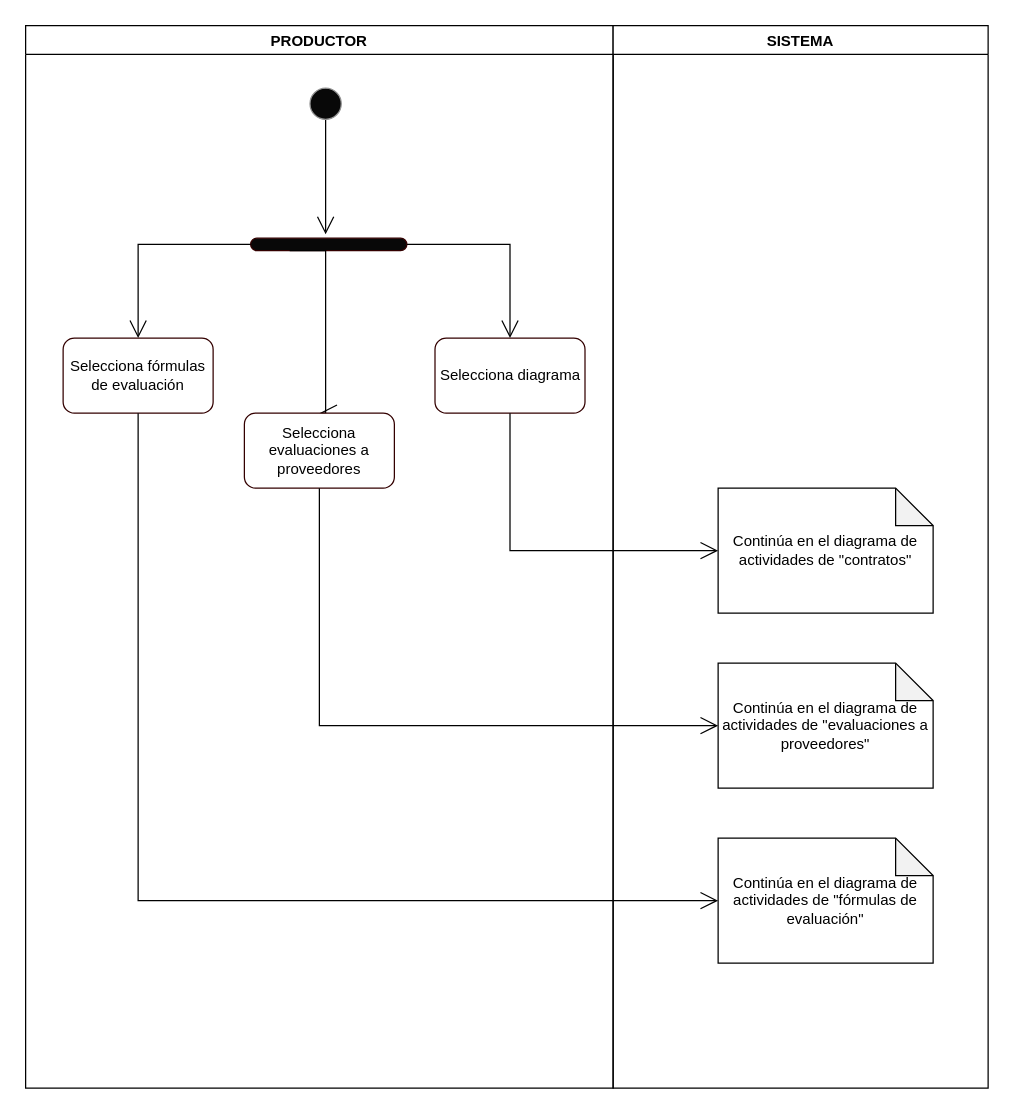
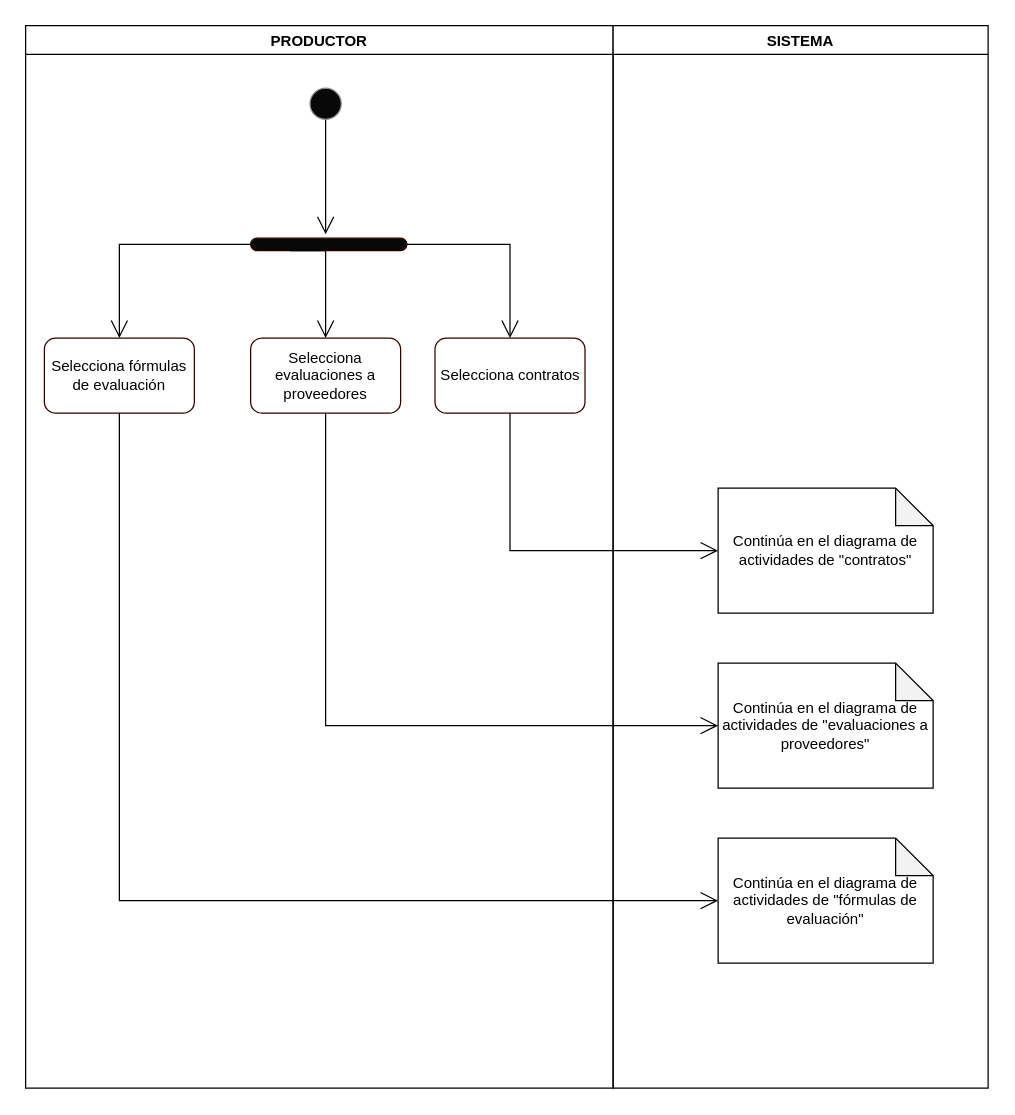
(138, 376) -> (119, 376)
(511, 376) -> (511, 376)
(319, 451) -> (326, 376)
